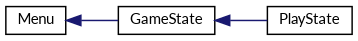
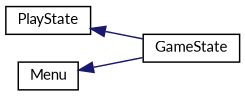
(249, 20) -> (124, 35)
